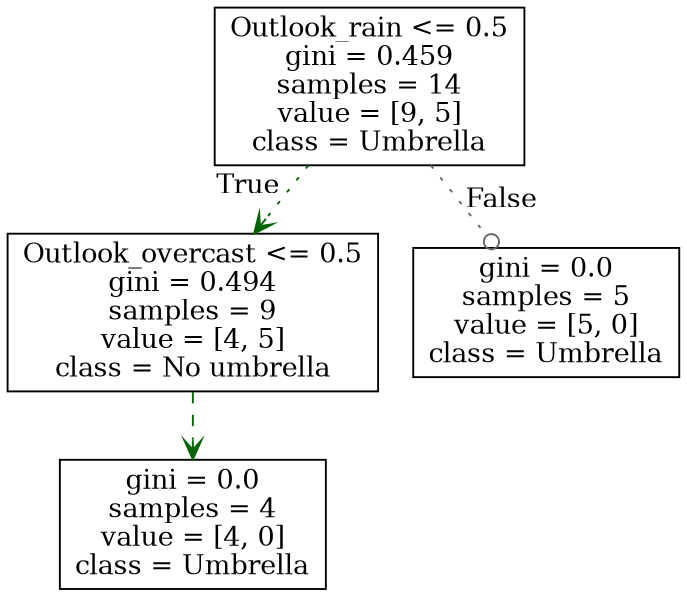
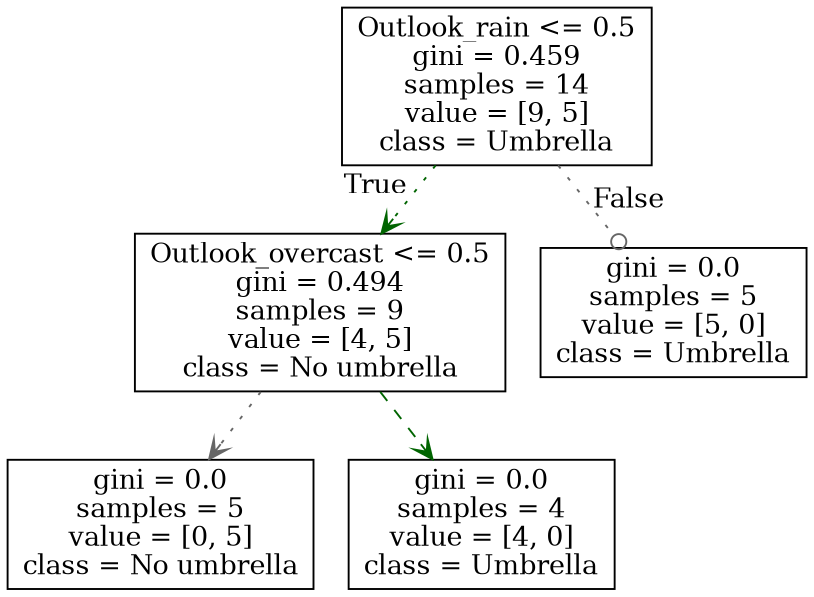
none -> (161, 524)
